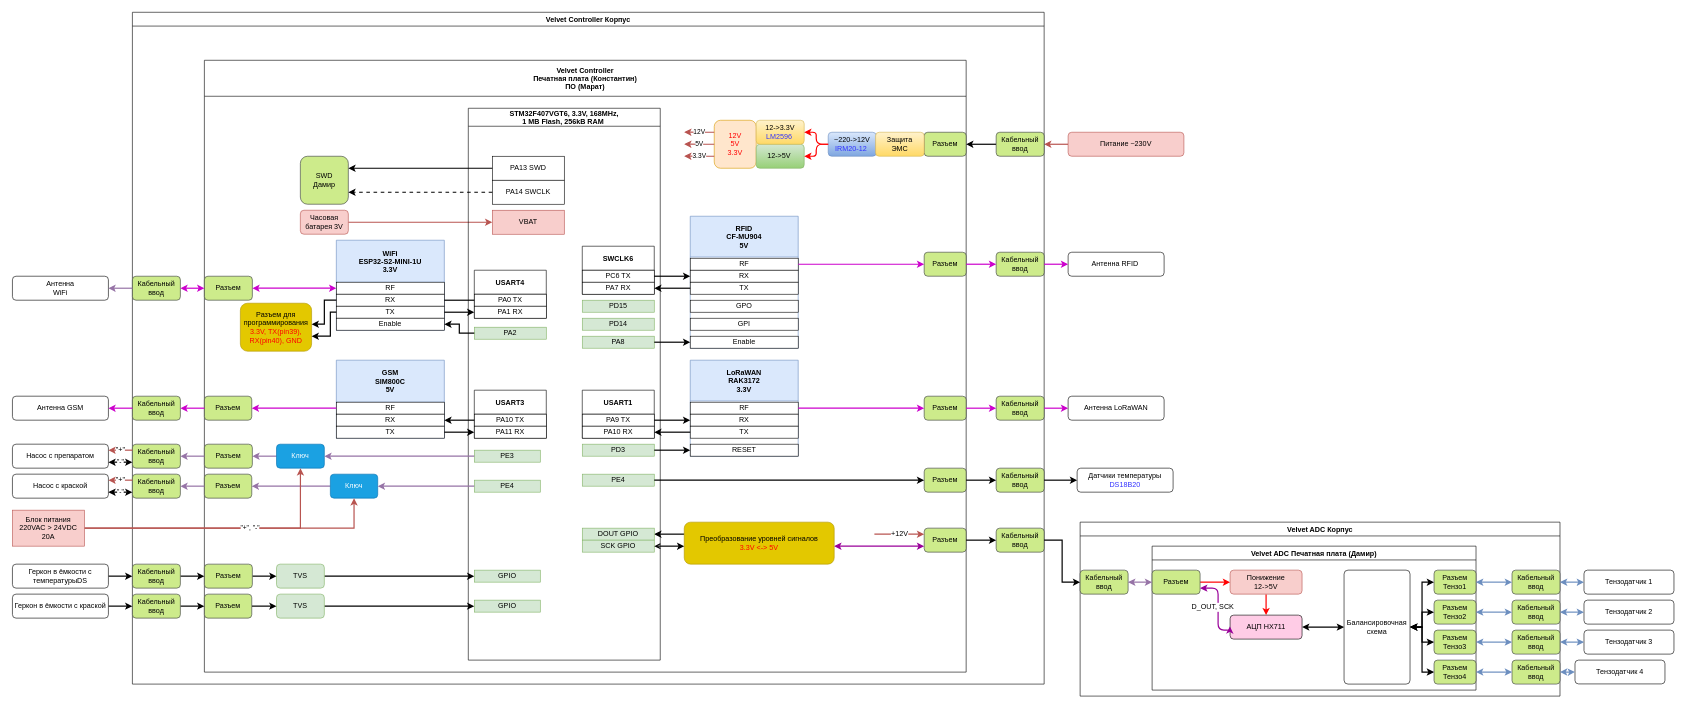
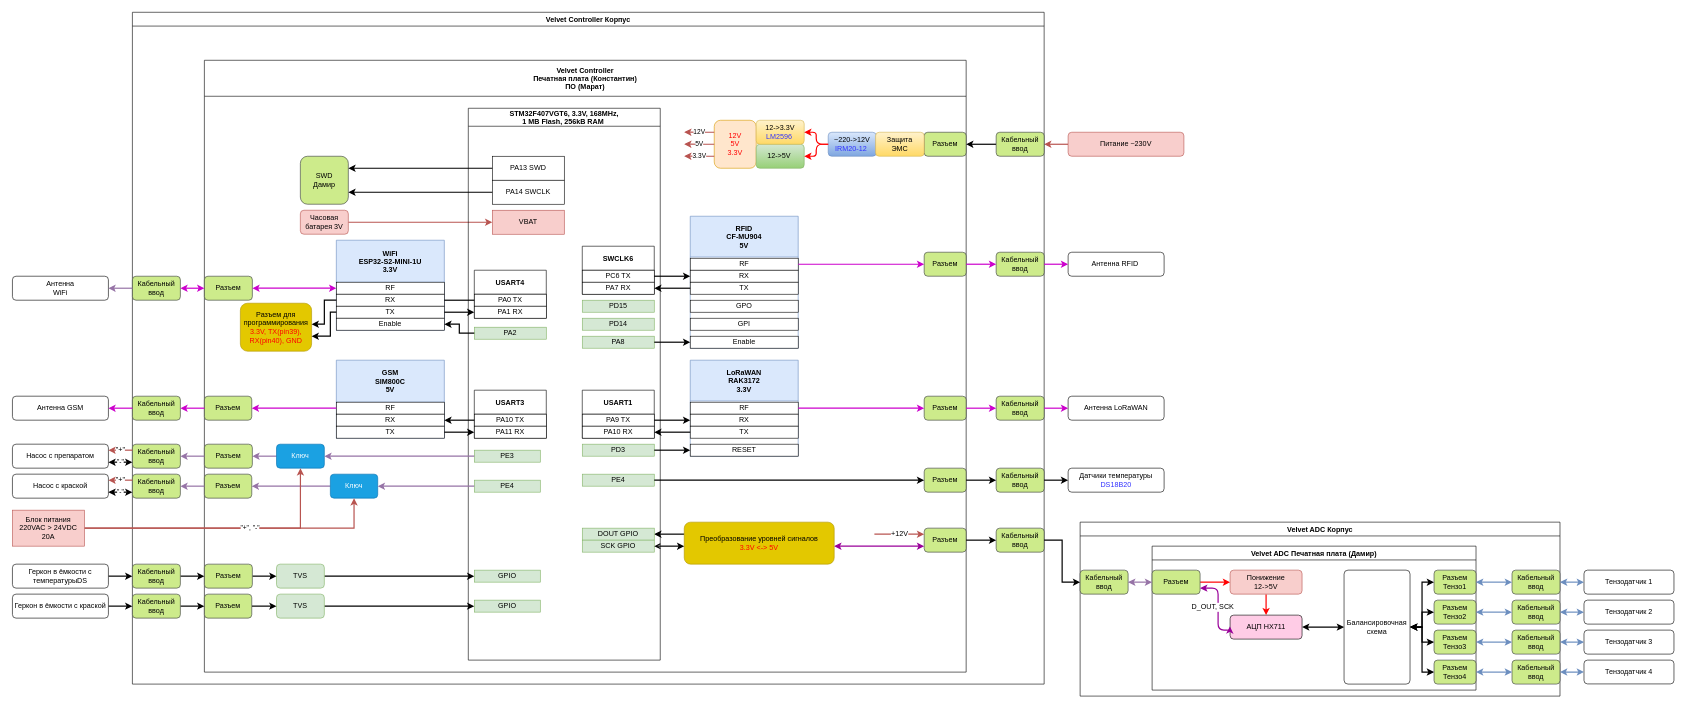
(422, 192) -> (422, 192)
(1125, 480) -> (1116, 480)
(1620, 672) -> (1629, 672)
